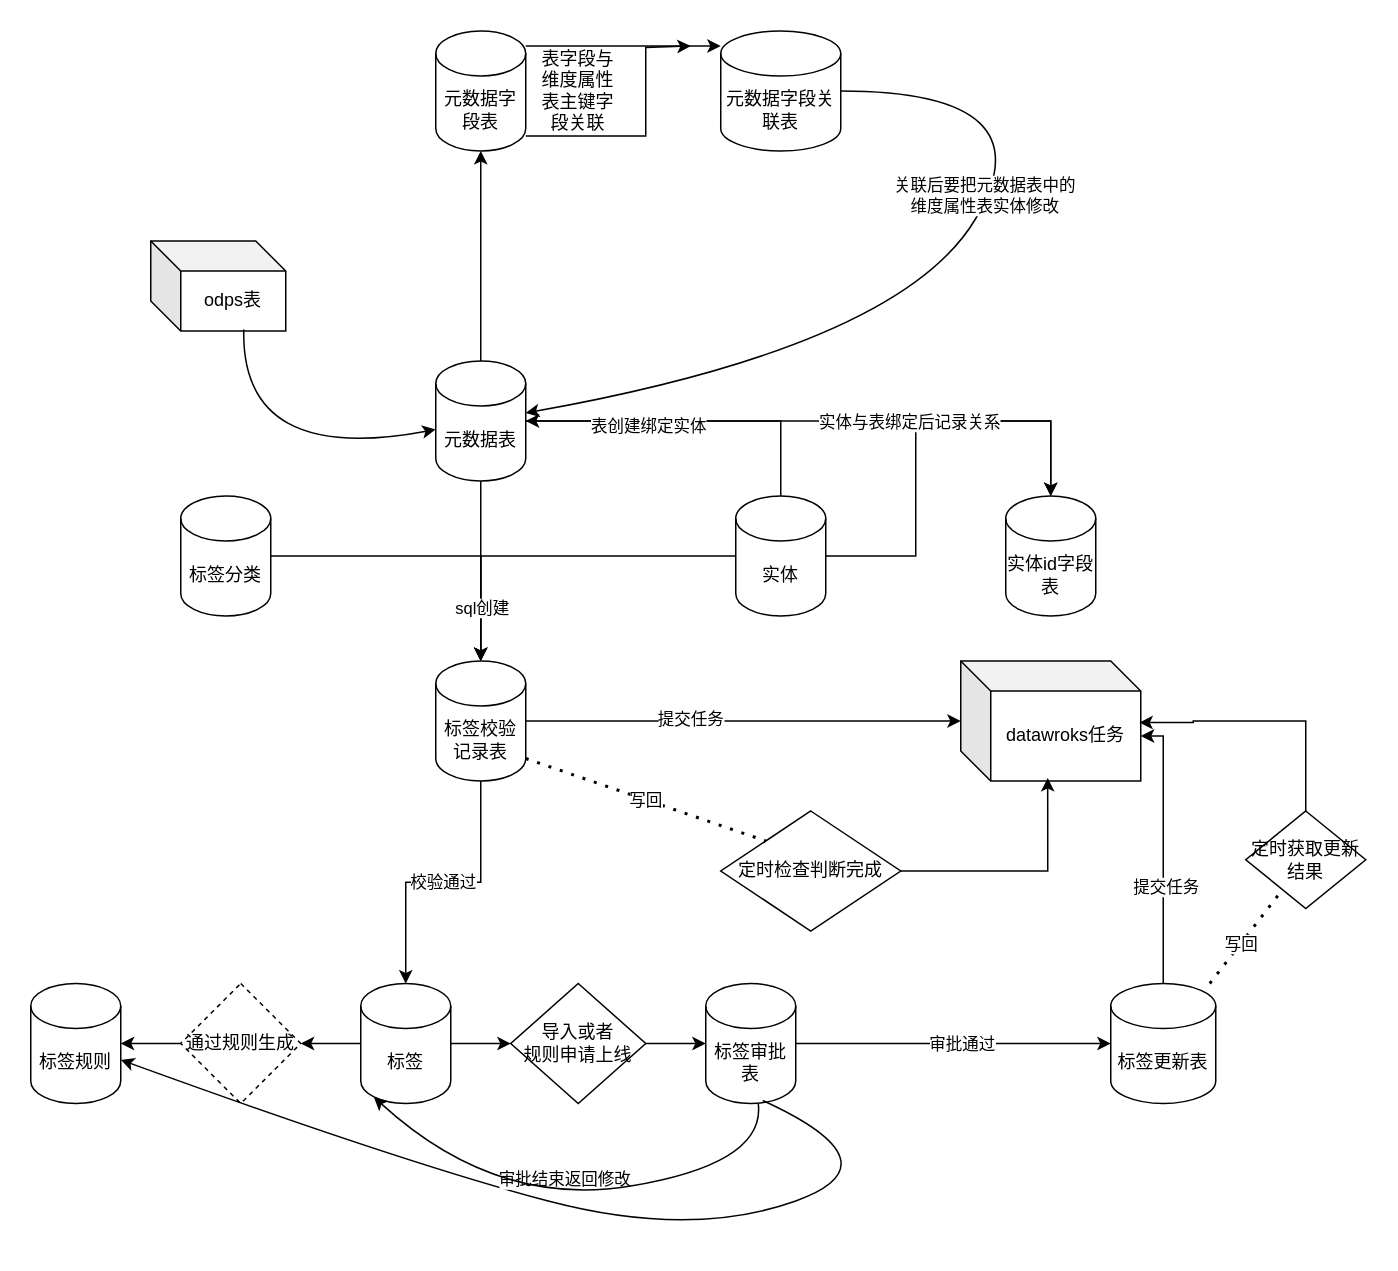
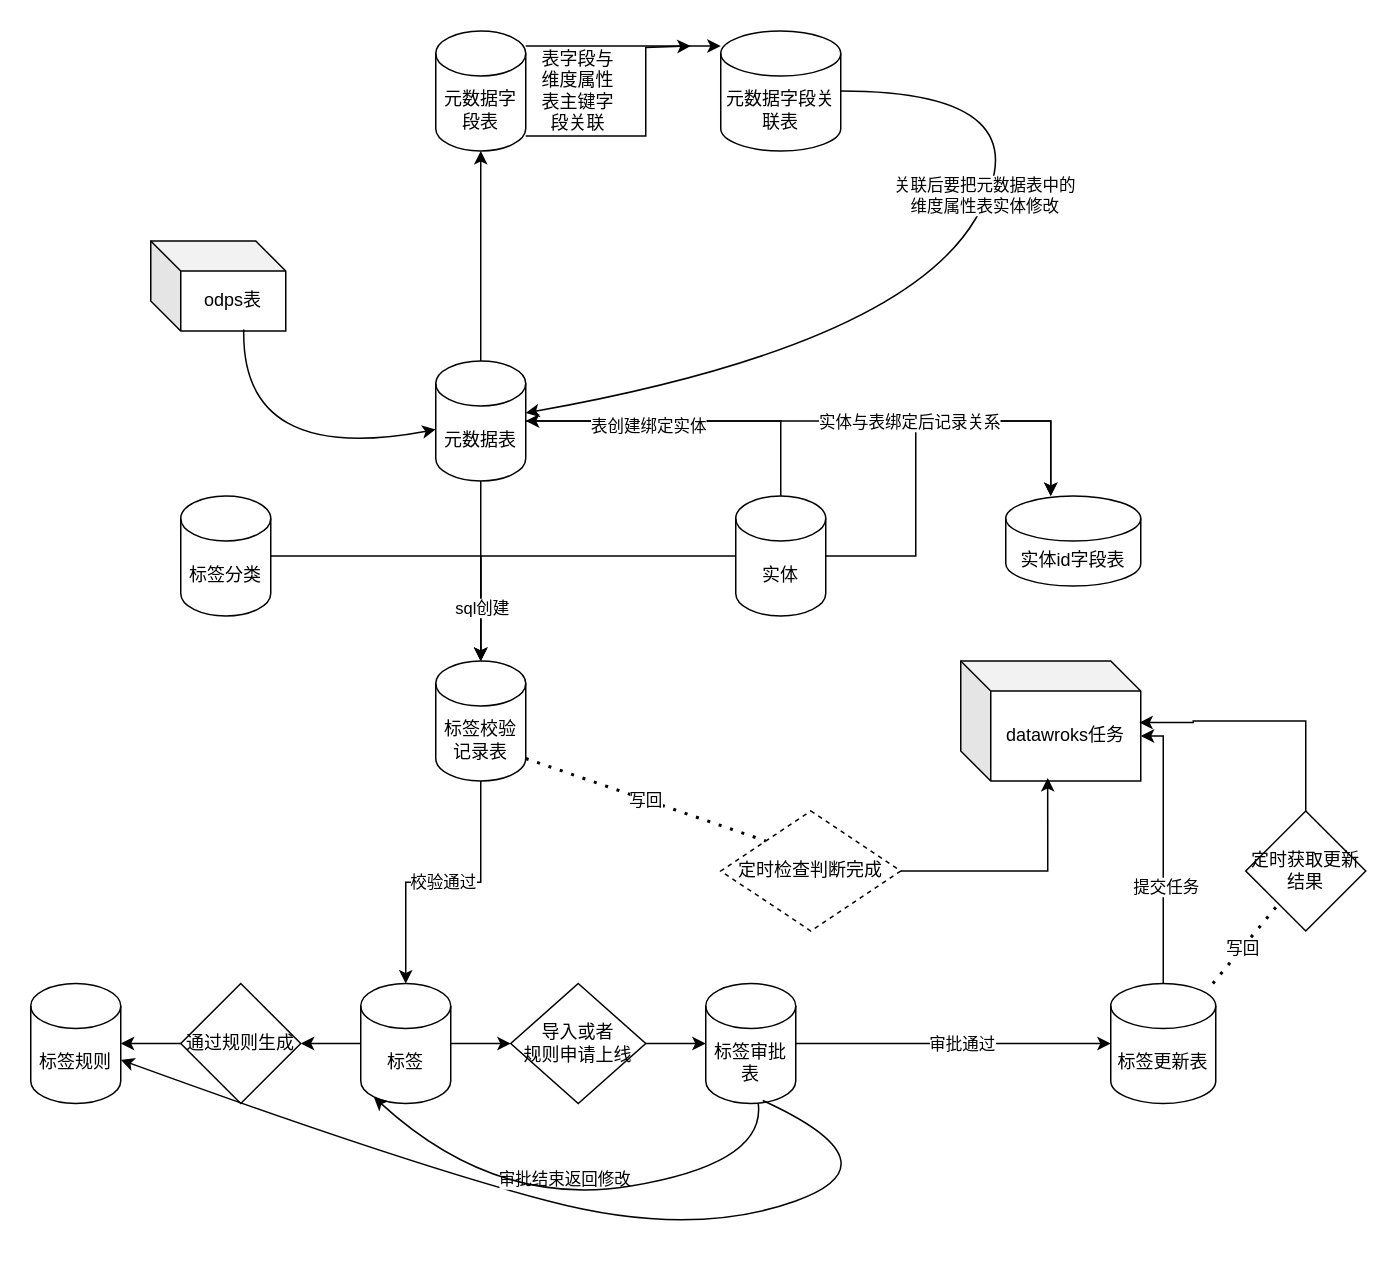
(1051, 556) -> (1073, 541)
(738, 721) -> none
(1306, 860) -> (1306, 871)
(811, 871) -> (811, 871)
(241, 1043) -> (241, 1043)
